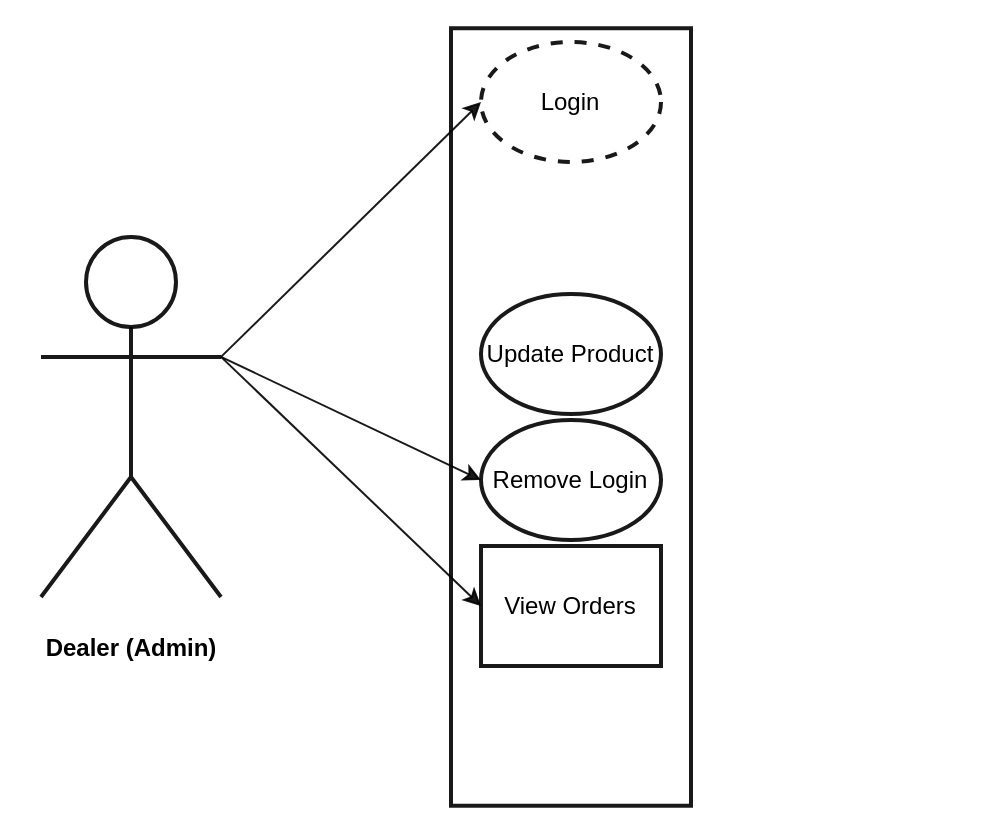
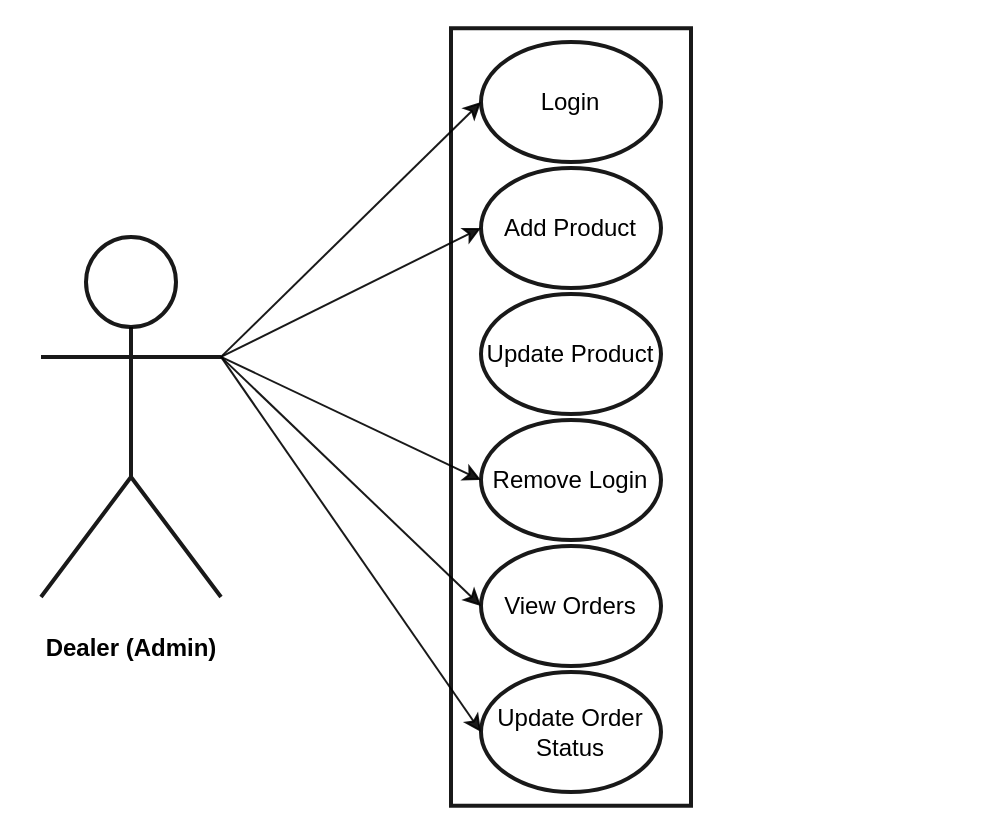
(571, 102) -> (571, 102)
none -> (571, 228)
none -> (348, 294)
none -> (351, 544)
(571, 606) -> (571, 606)
none -> (571, 732)
